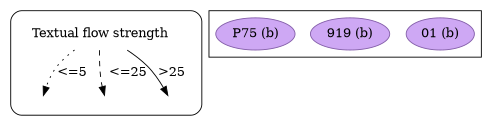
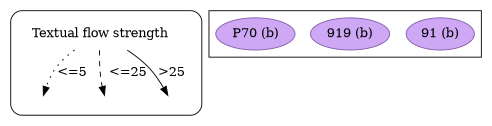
(255, 34) -> (255, 34)
(440, 34) -> (440, 34)
